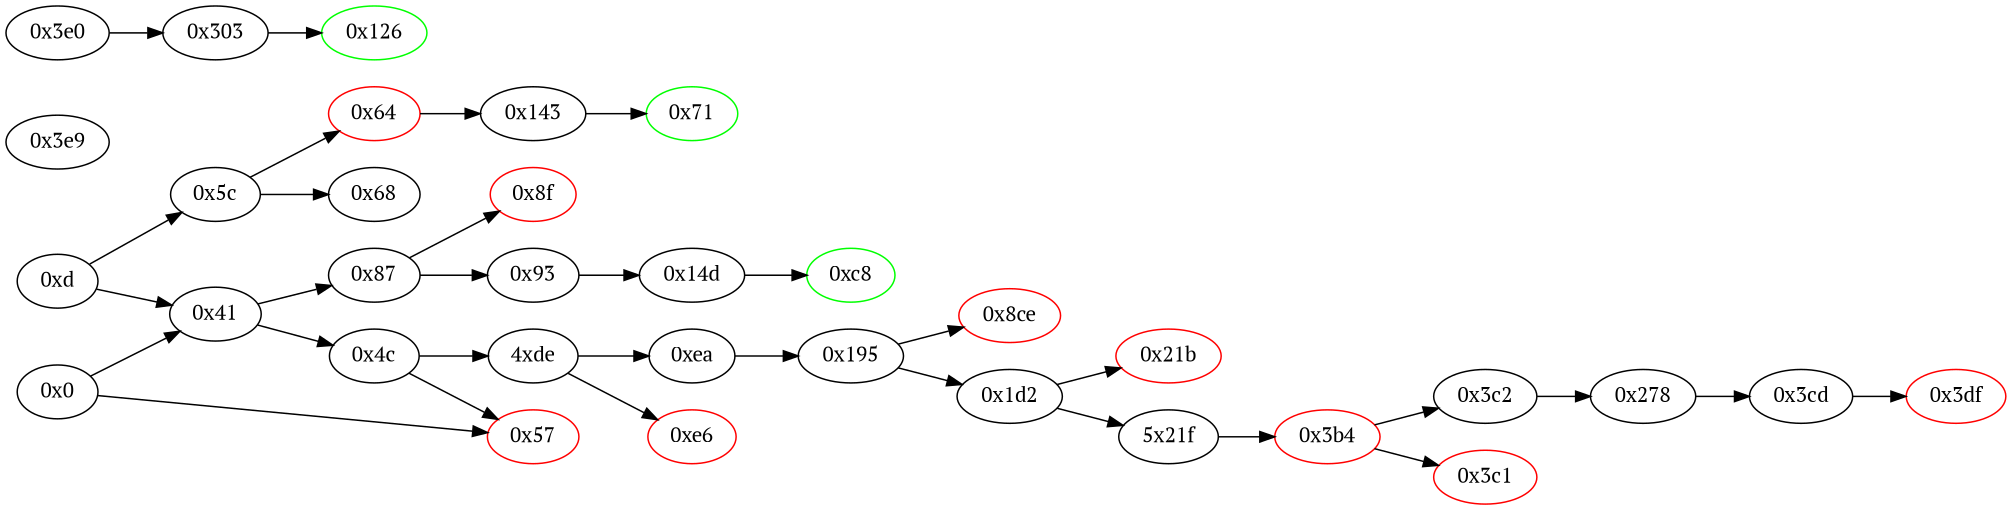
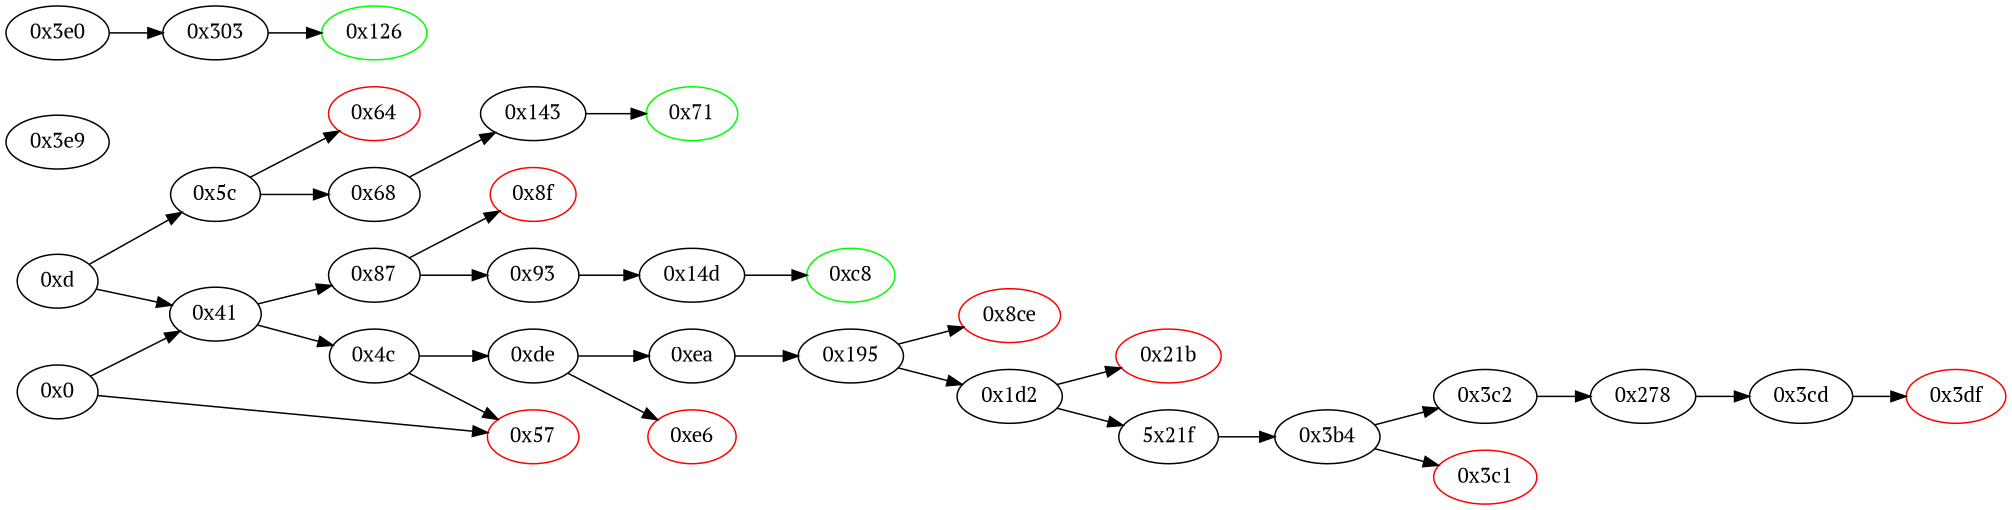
(443, 114) -> (446, 158)
(533, 356) -> (533, 356)
(1327, 437) -> (1327, 437)
